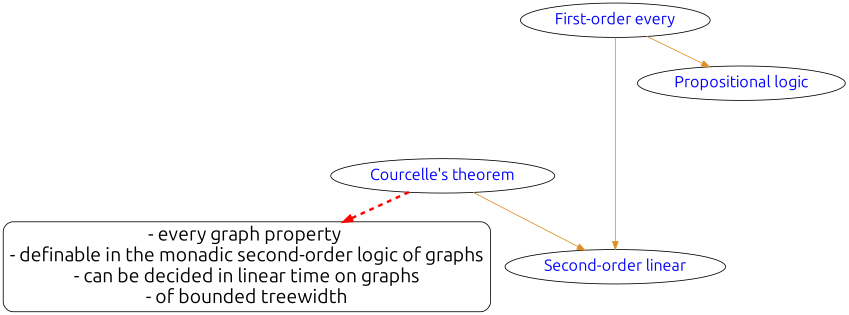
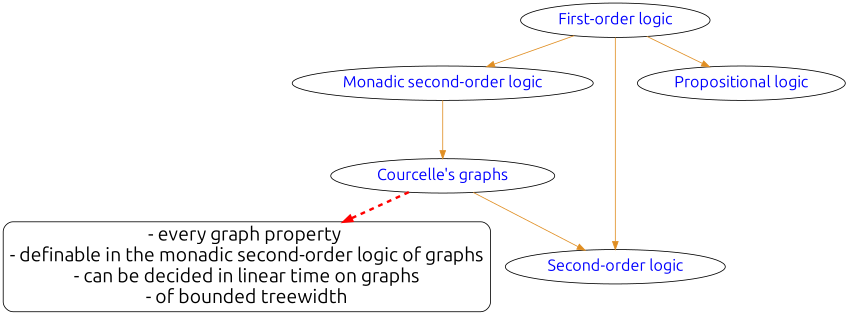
(615, 20) -> (615, 20)
none -> (443, 83)
(443, 176) -> (443, 176)
(615, 267) -> (615, 267)
